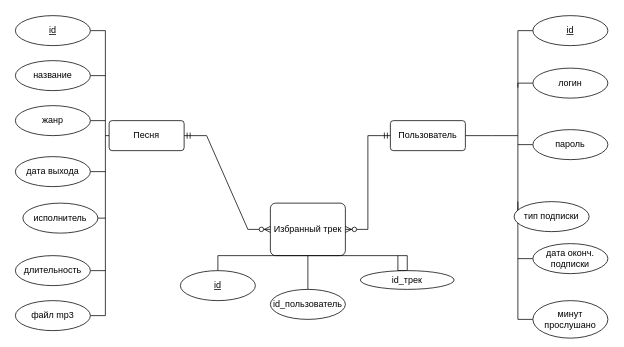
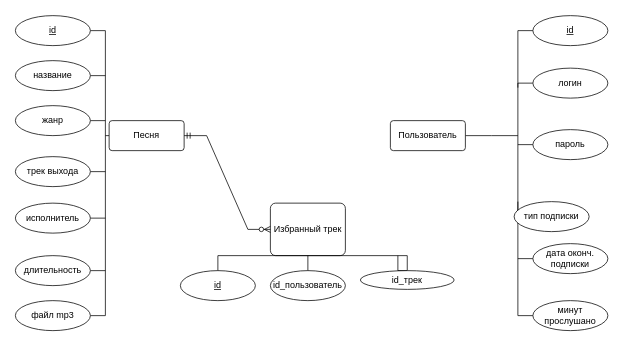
(53, 171) -> (53, 171)
(368, 182) -> none
(60, 218) -> (53, 218)
(308, 304) -> (308, 285)
(570, 319) -> (570, 315)
